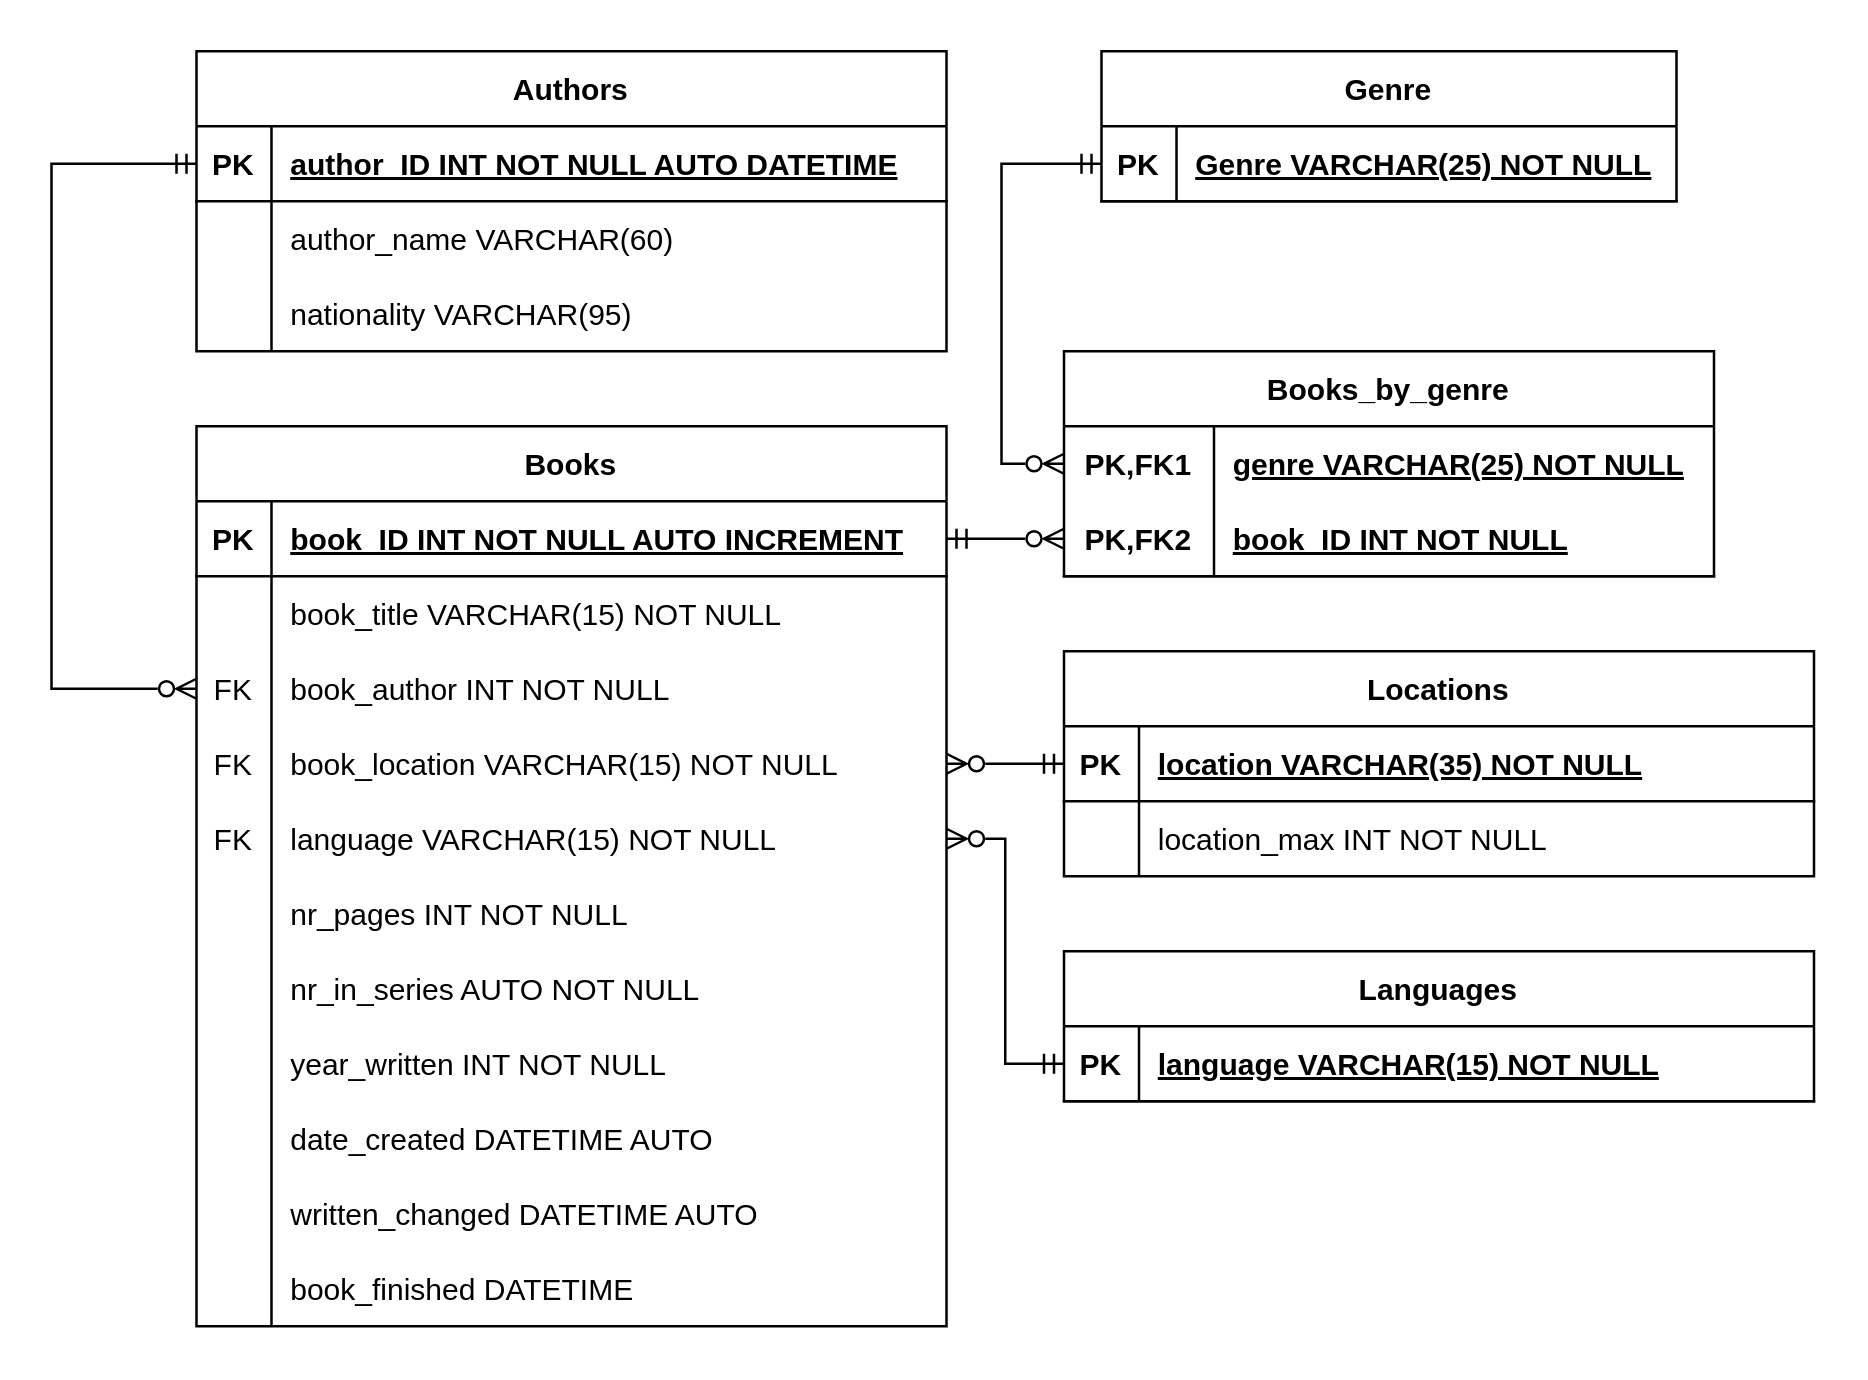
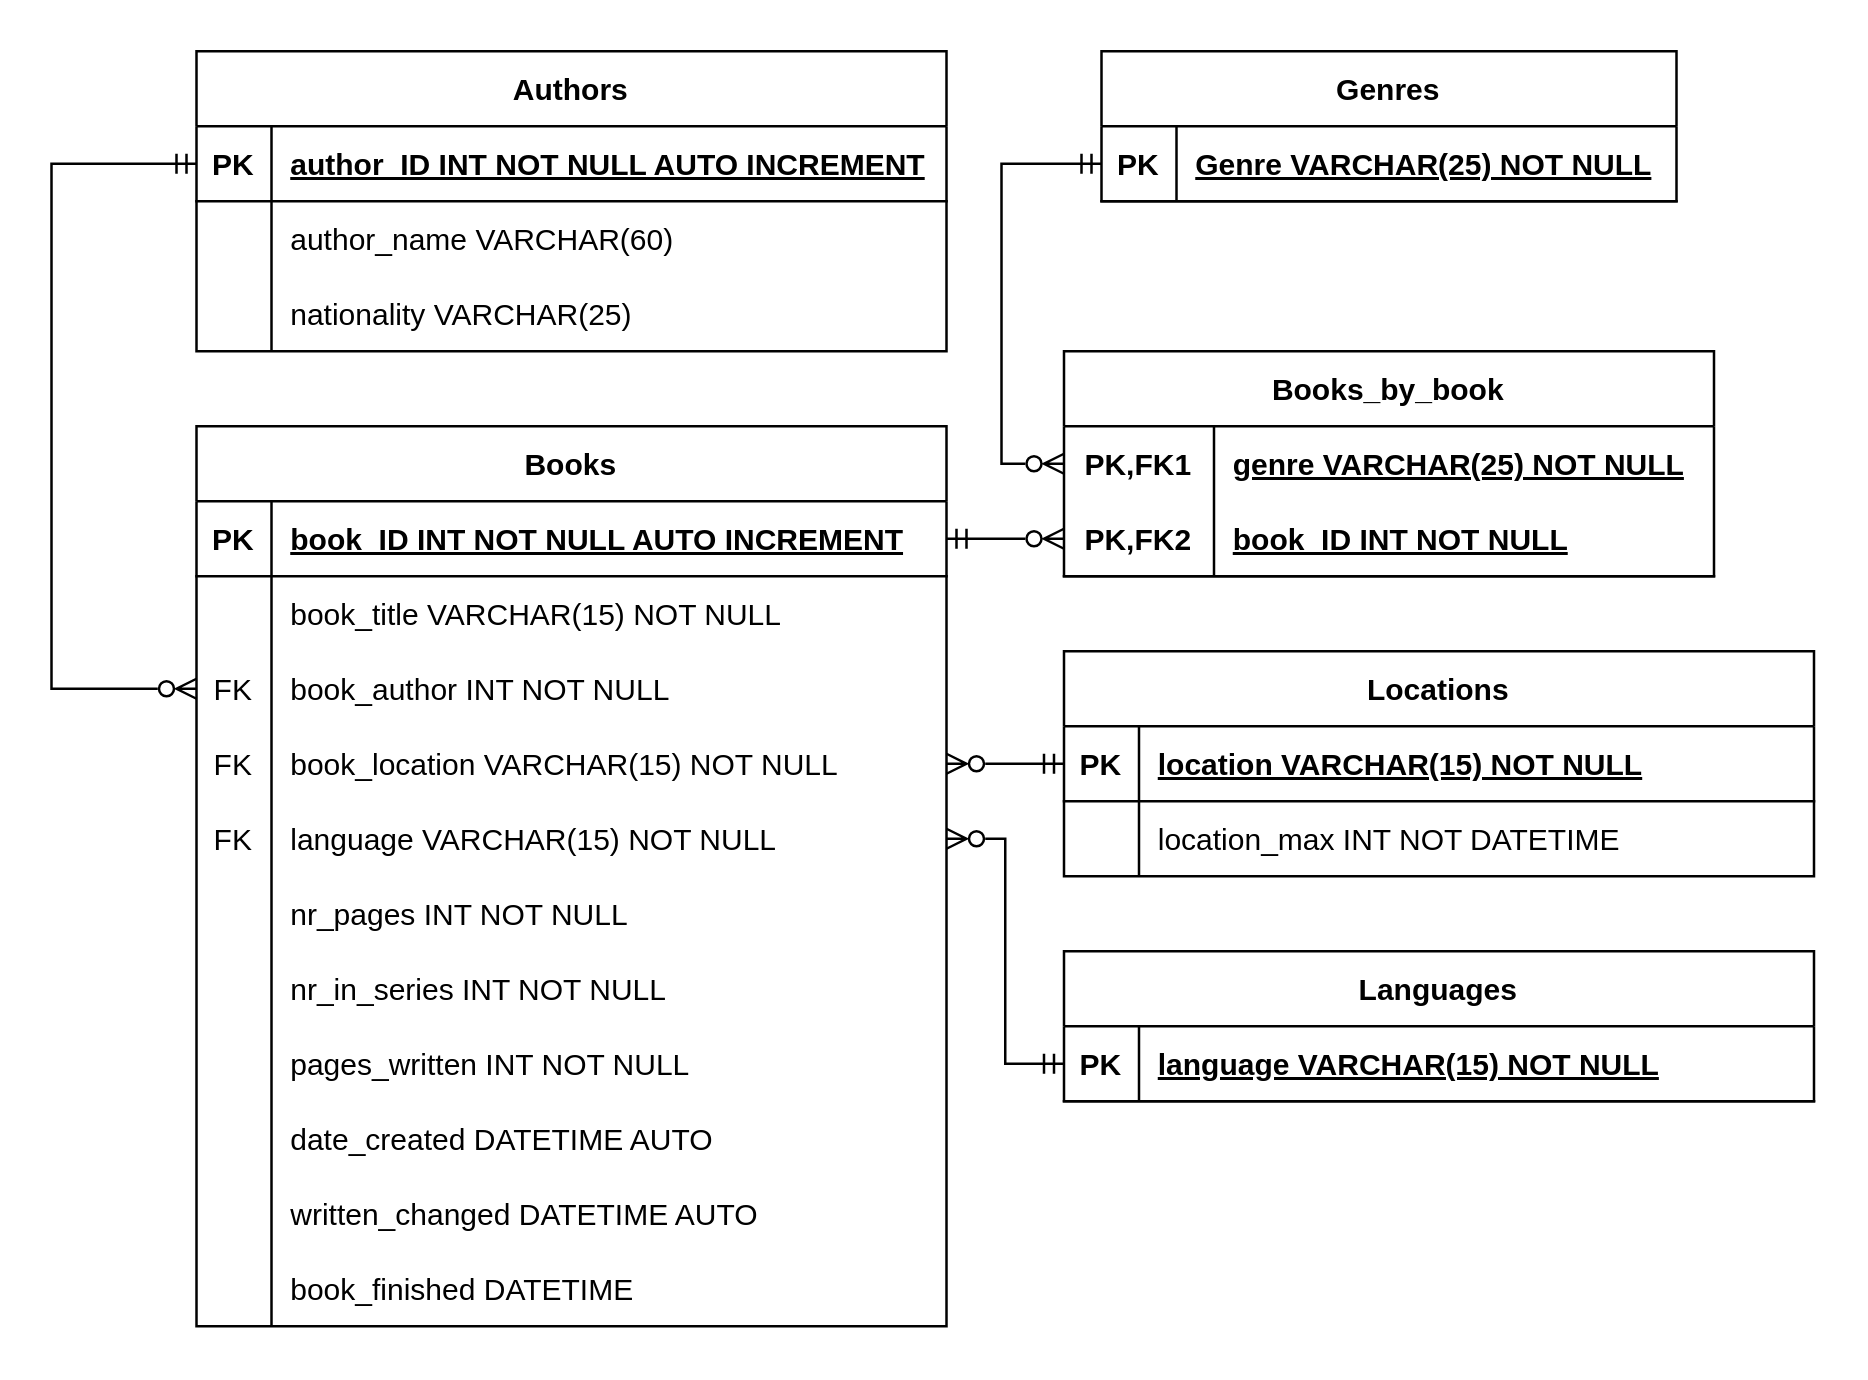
(1388, 90) -> (1388, 90)
(573, 165) -> (581, 165)
(468, 315) -> (468, 315)
(1388, 390) -> (1388, 390)
(1382, 765) -> (1382, 765)
(1348, 840) -> (1382, 840)
(489, 990) -> (481, 990)
(484, 1065) -> (493, 1065)
